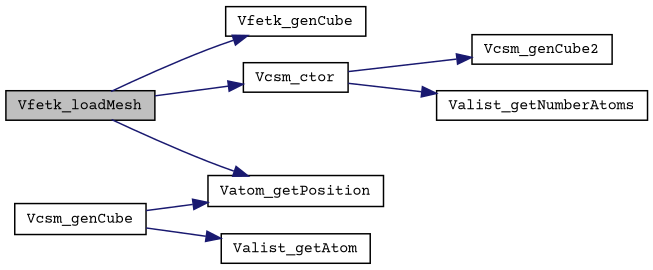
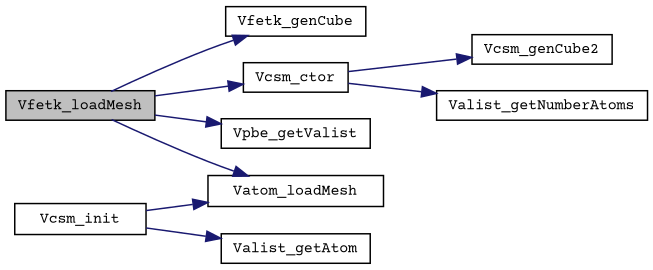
none -> (296, 133)
(296, 191) -> (296, 191)
(80, 219) -> (80, 219)
